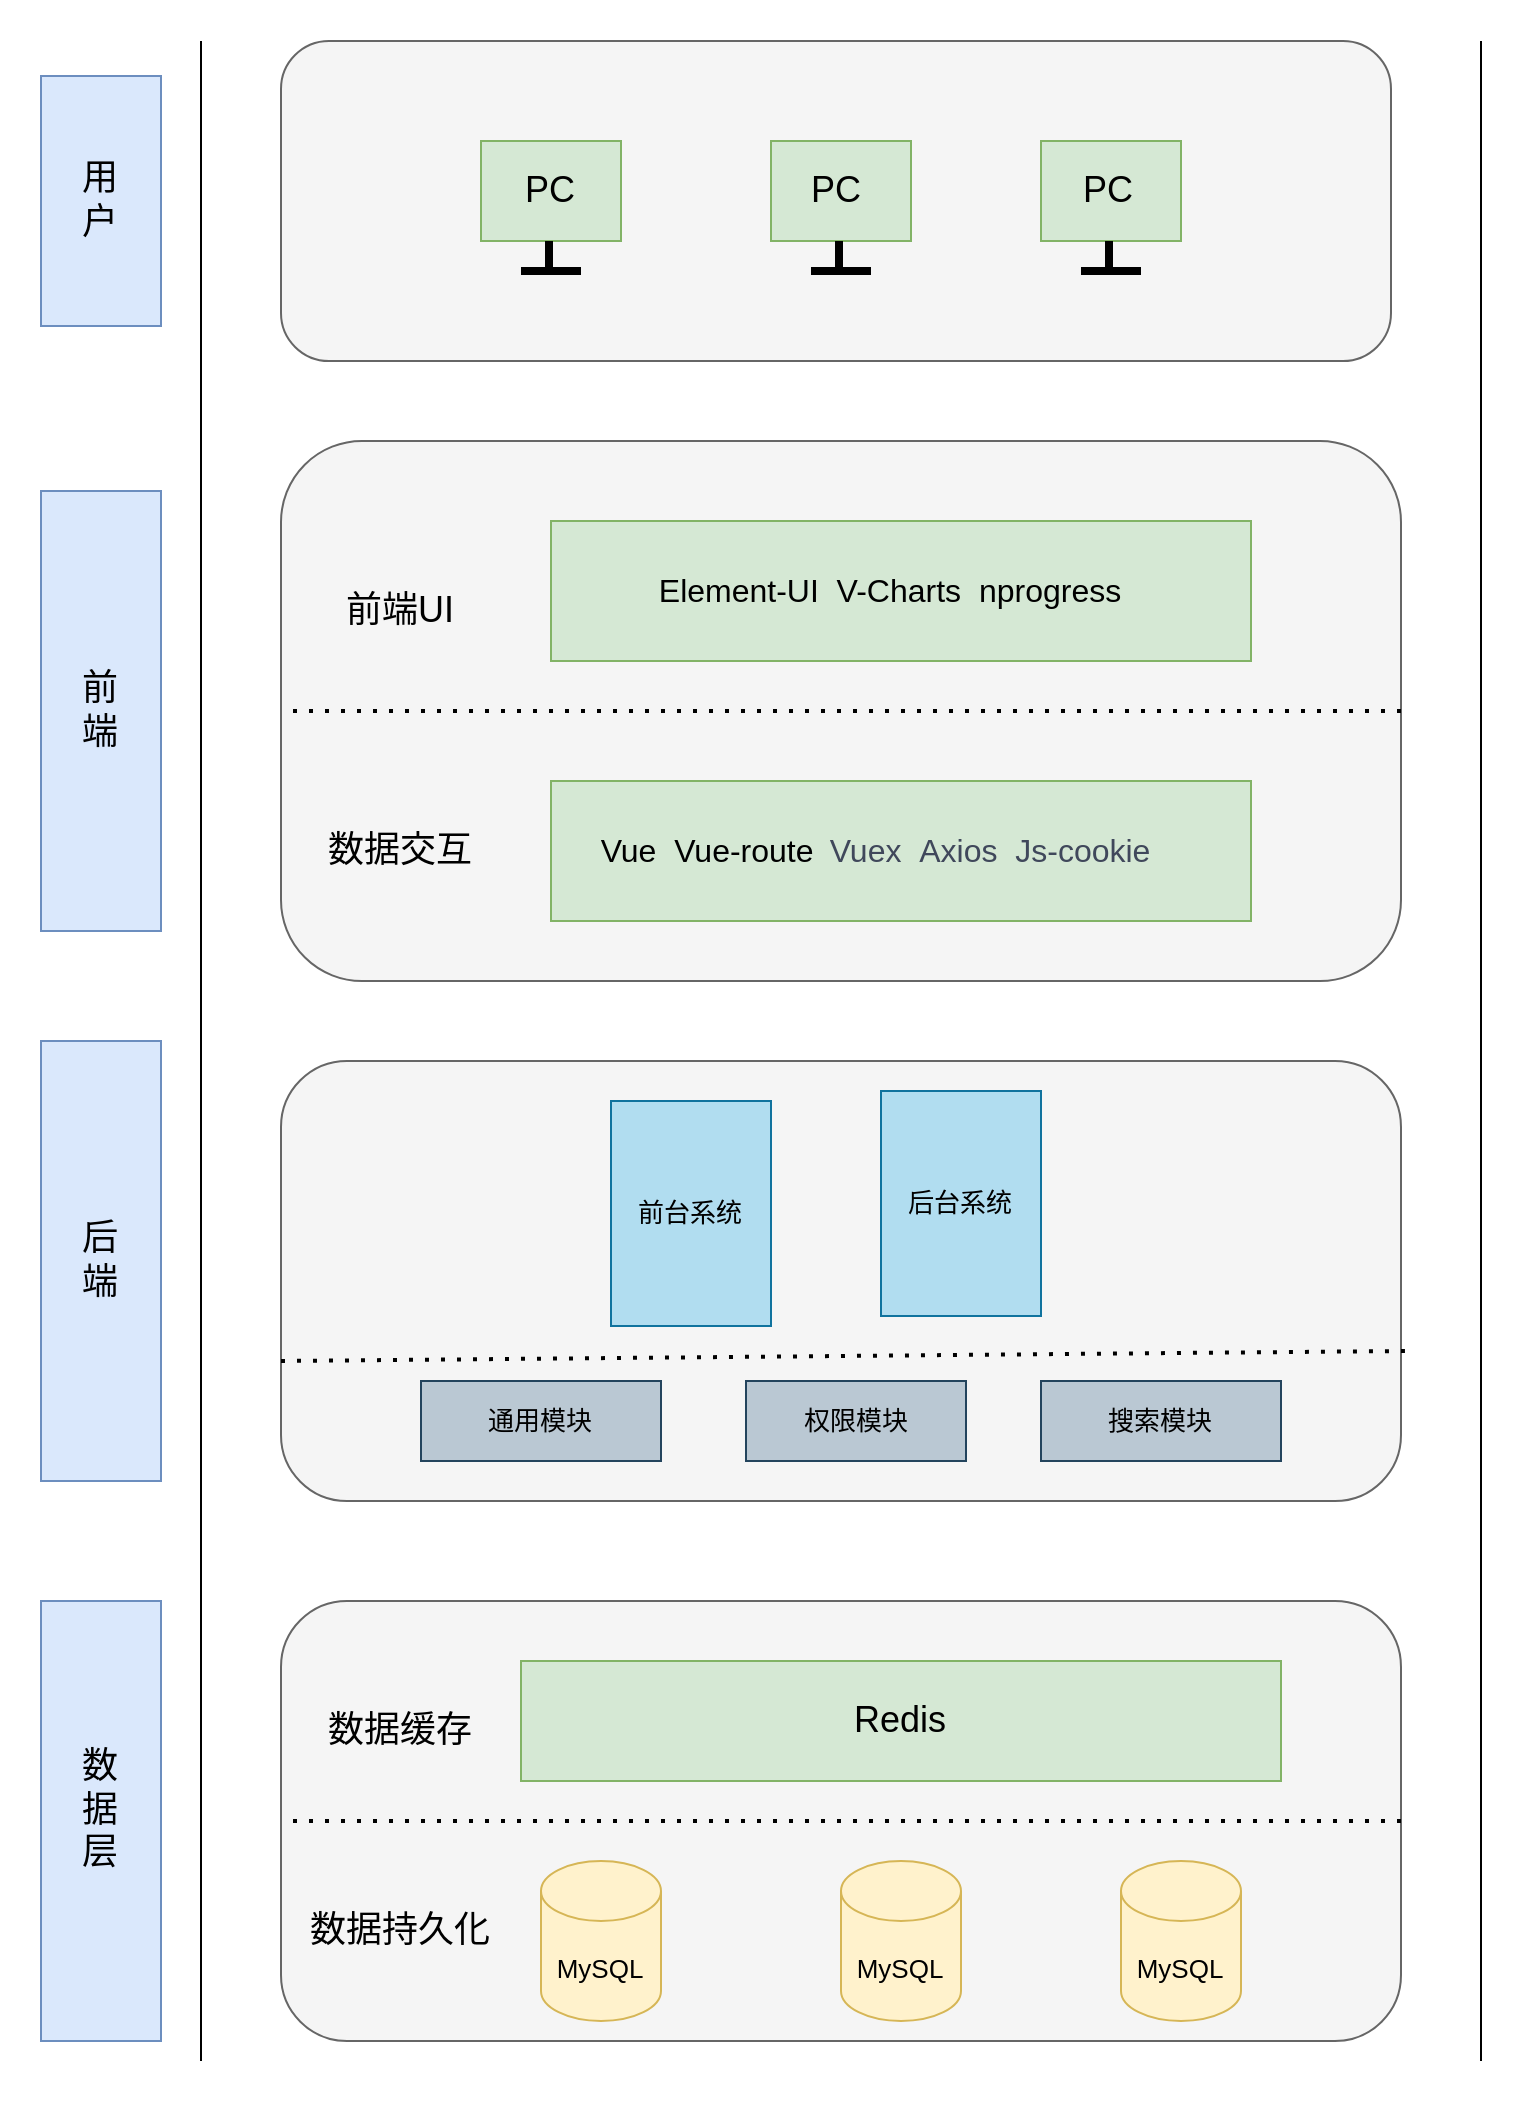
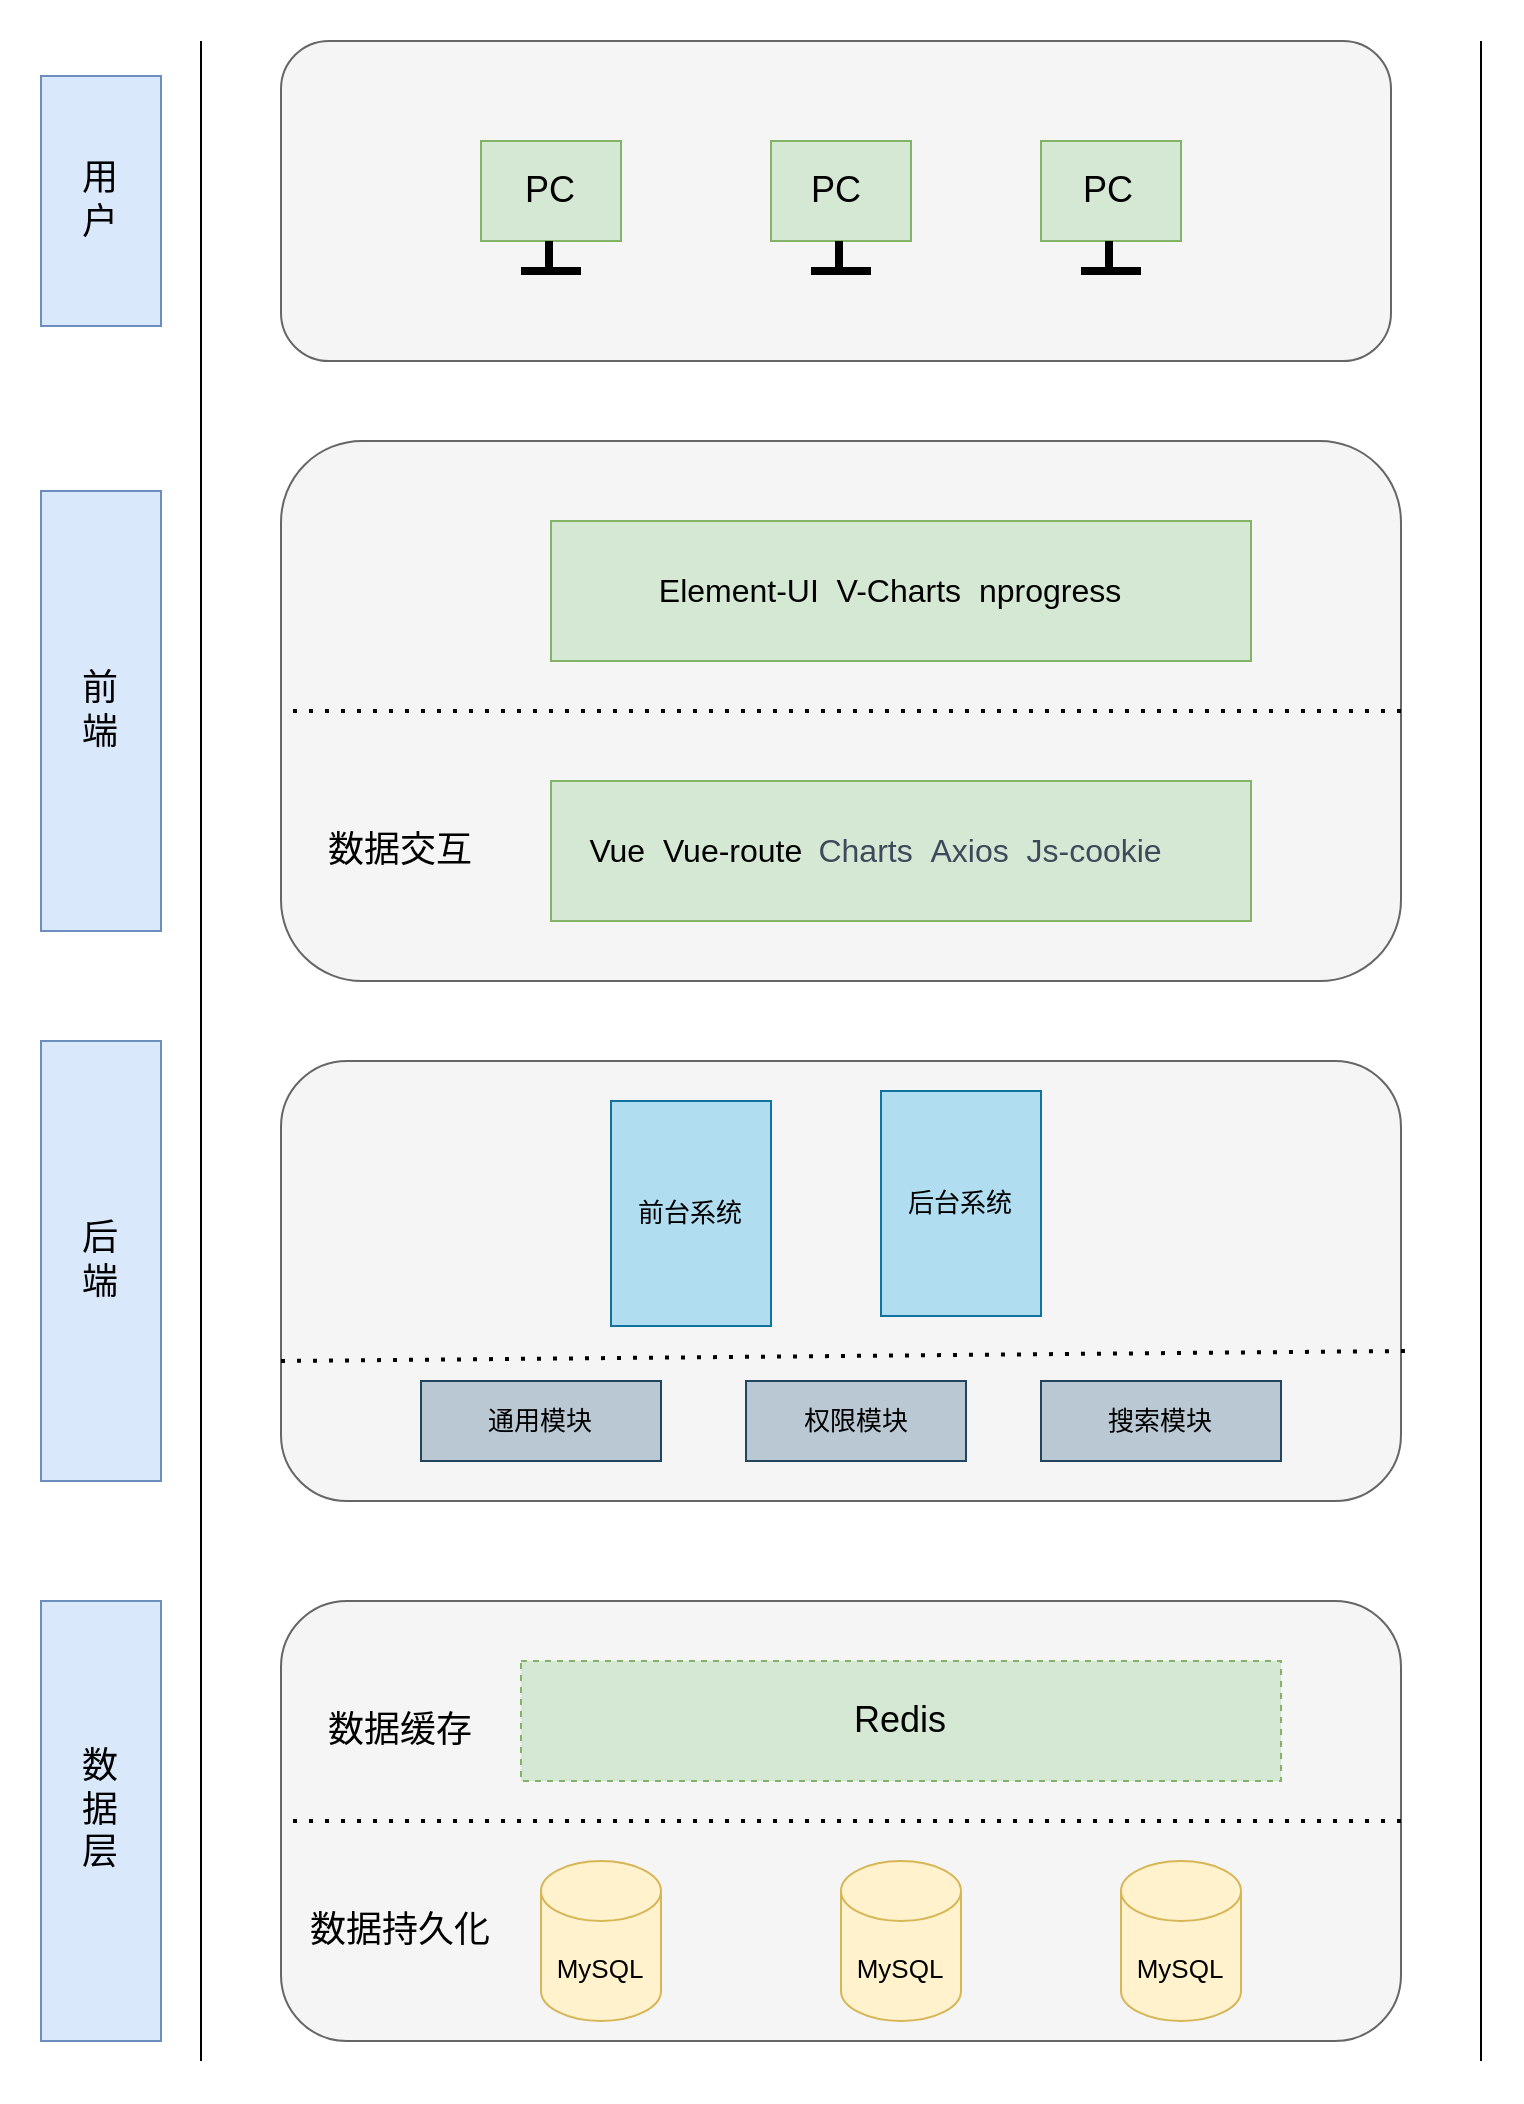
(401, 611) -> none
(881, 851) -> (881, 851)
(901, 1721) -> (901, 1721)
